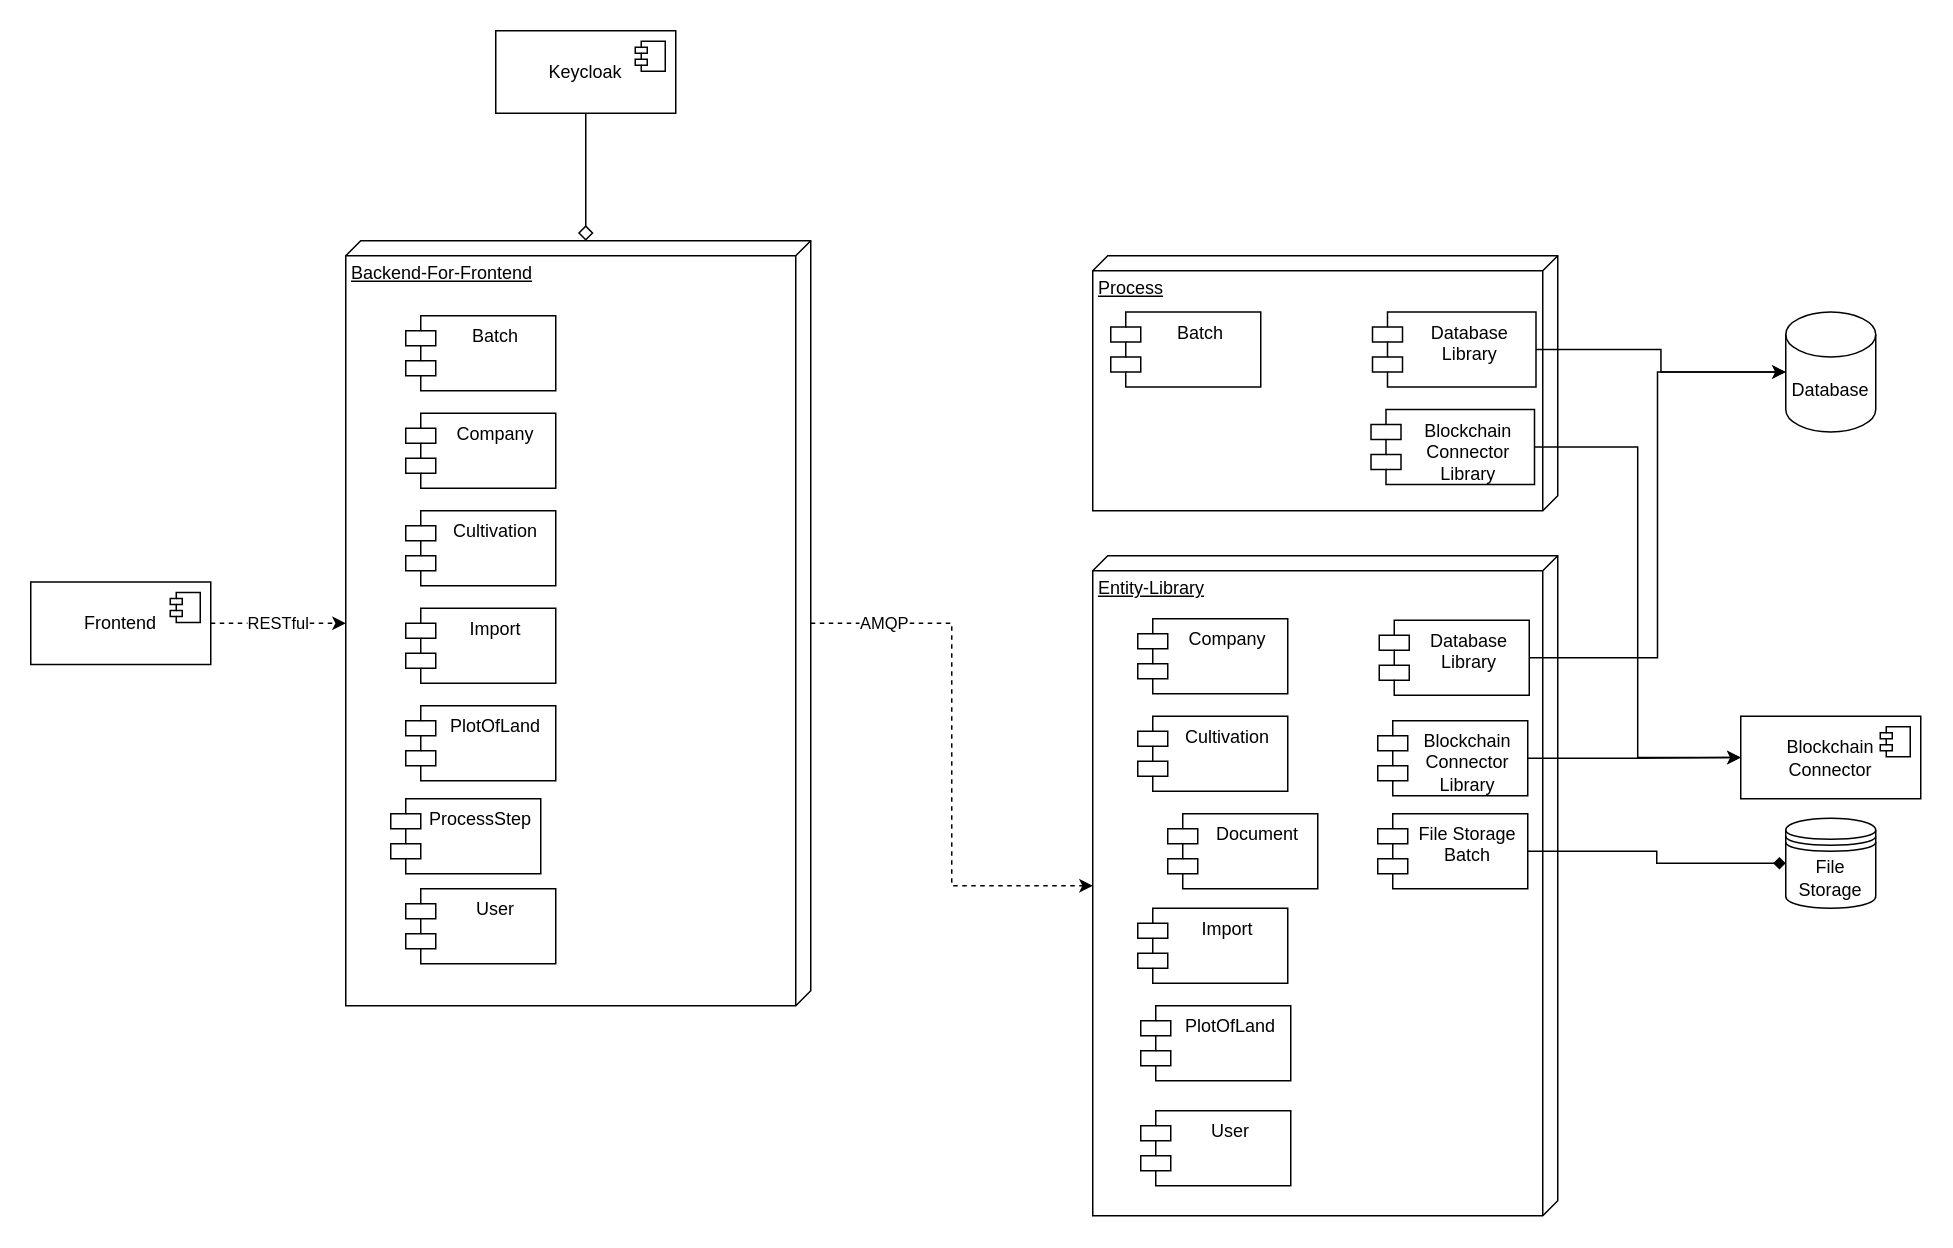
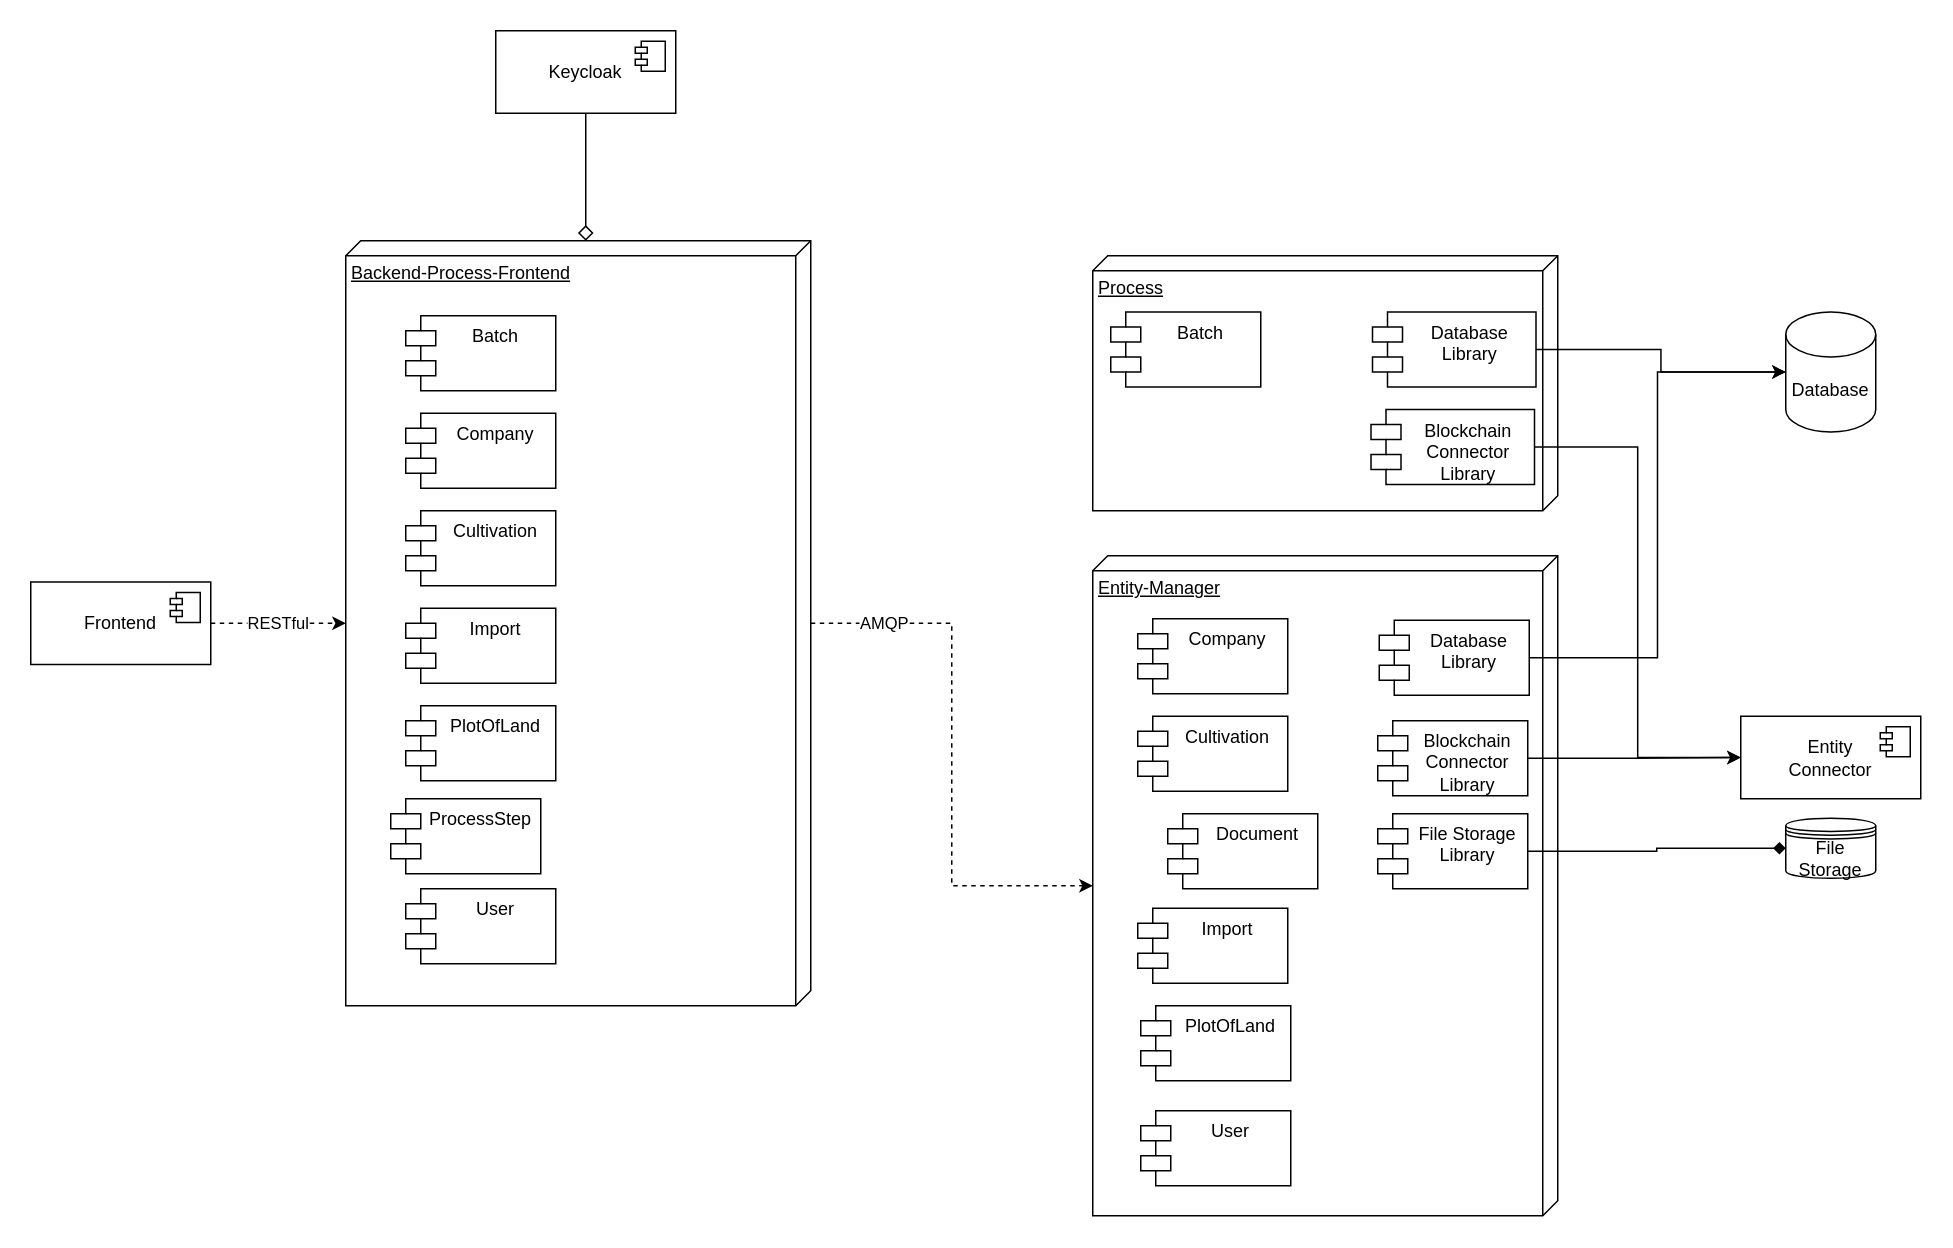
(453, 274) -> (473, 274)
(1165, 589) -> (1167, 589)
(1831, 758) -> (1831, 758)
(1468, 846) -> (1468, 846)
(1831, 863) -> (1831, 848)
